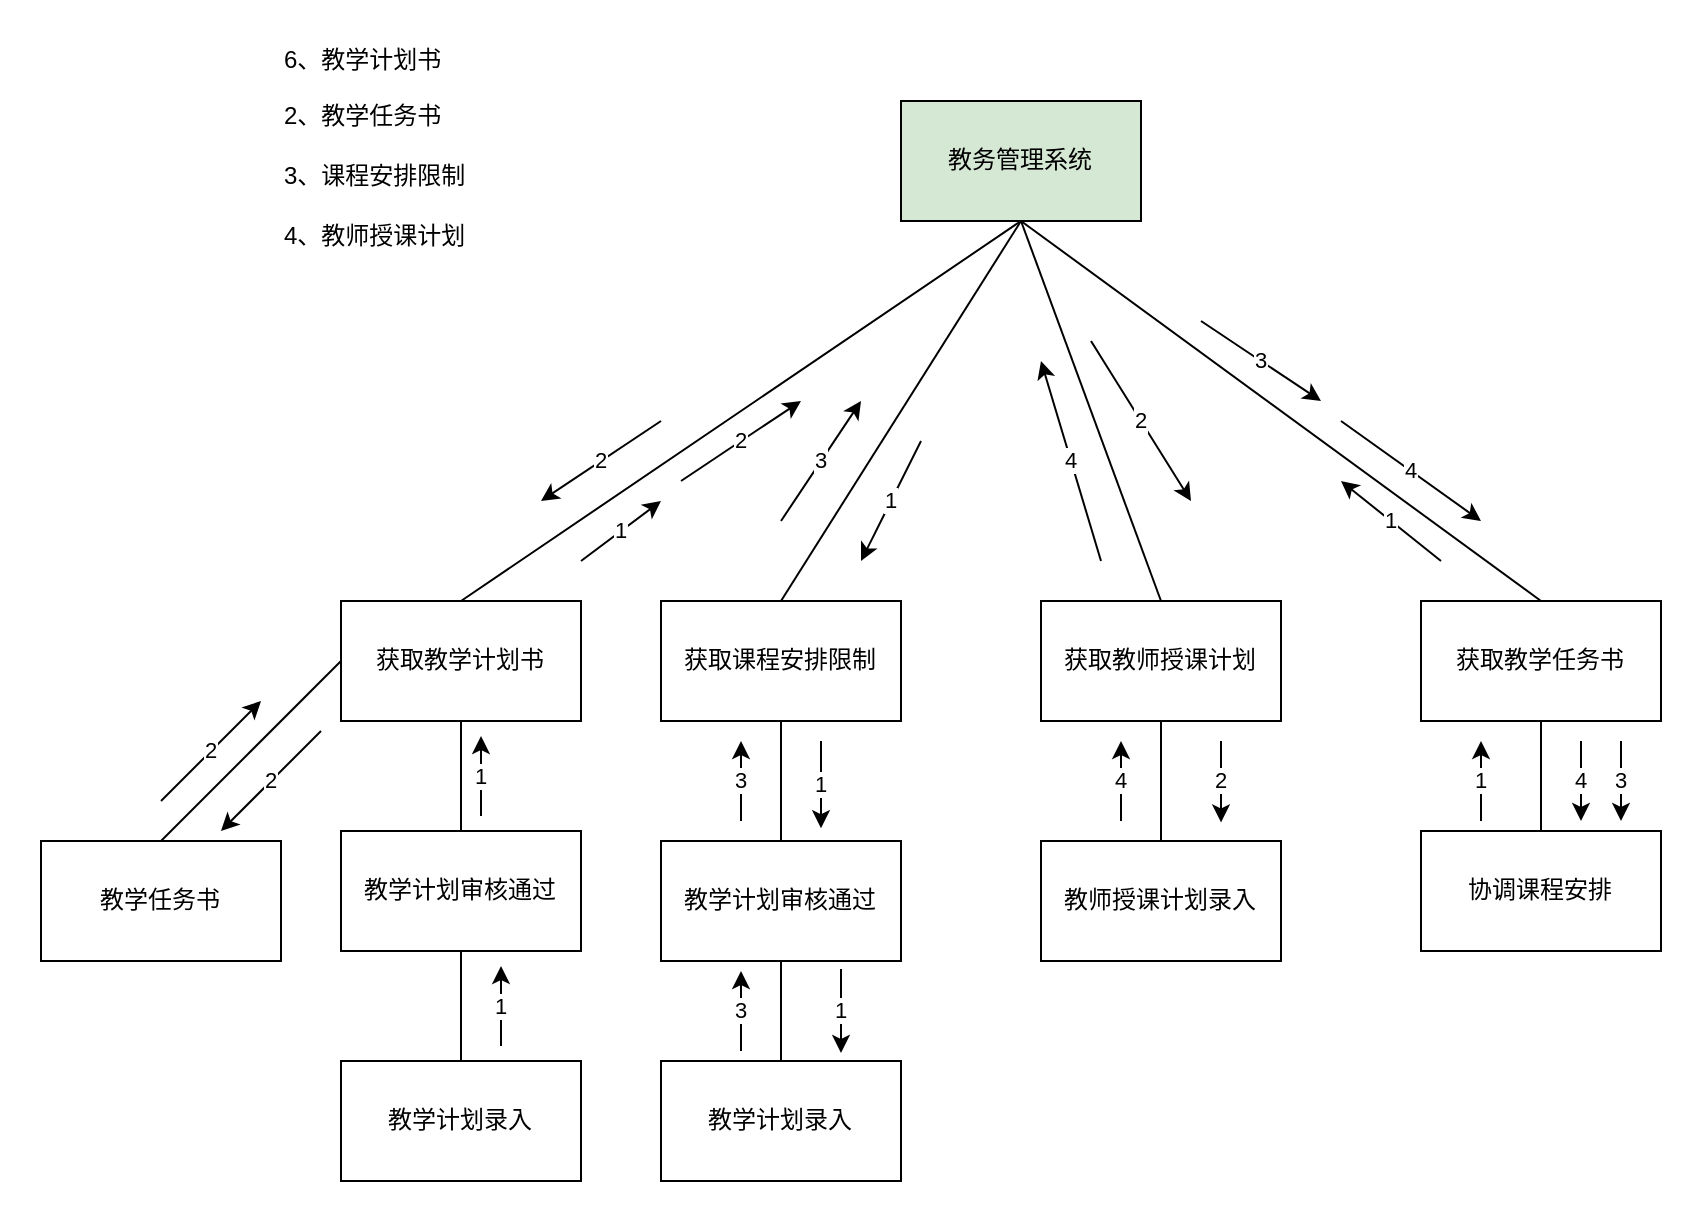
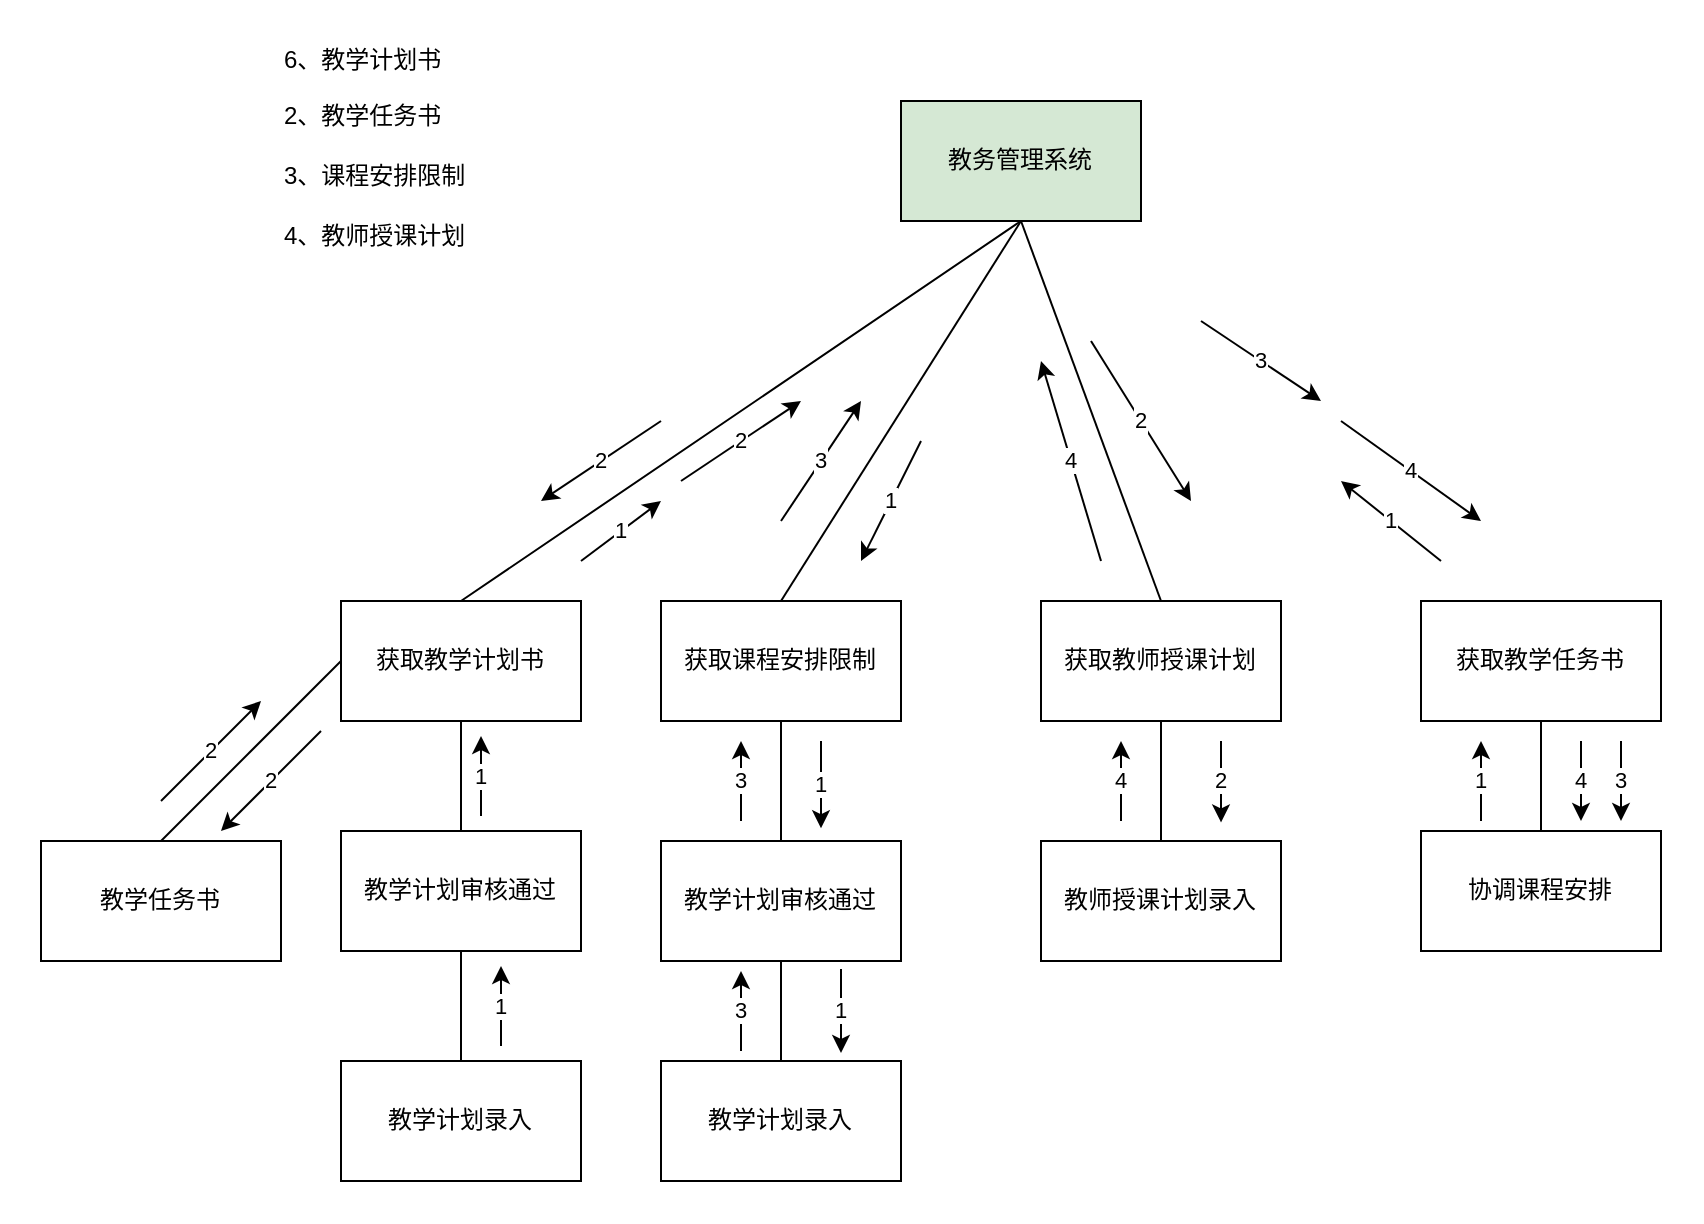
(1283, 413) -> none
